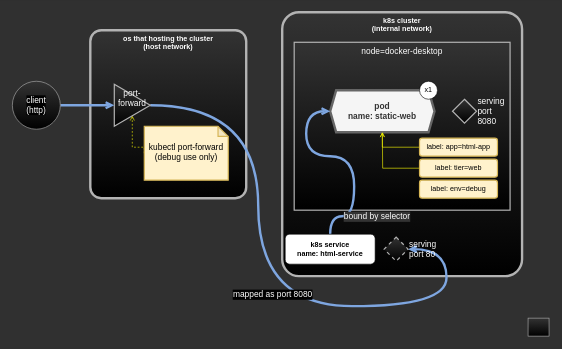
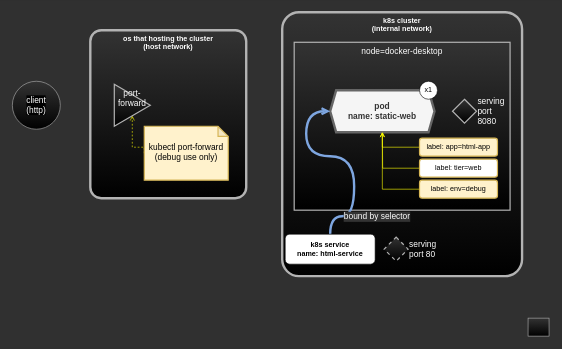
(85, 105) -> none
(459, 168) -> (459, 168)
none -> (392, 189)
(275, 272) -> none
